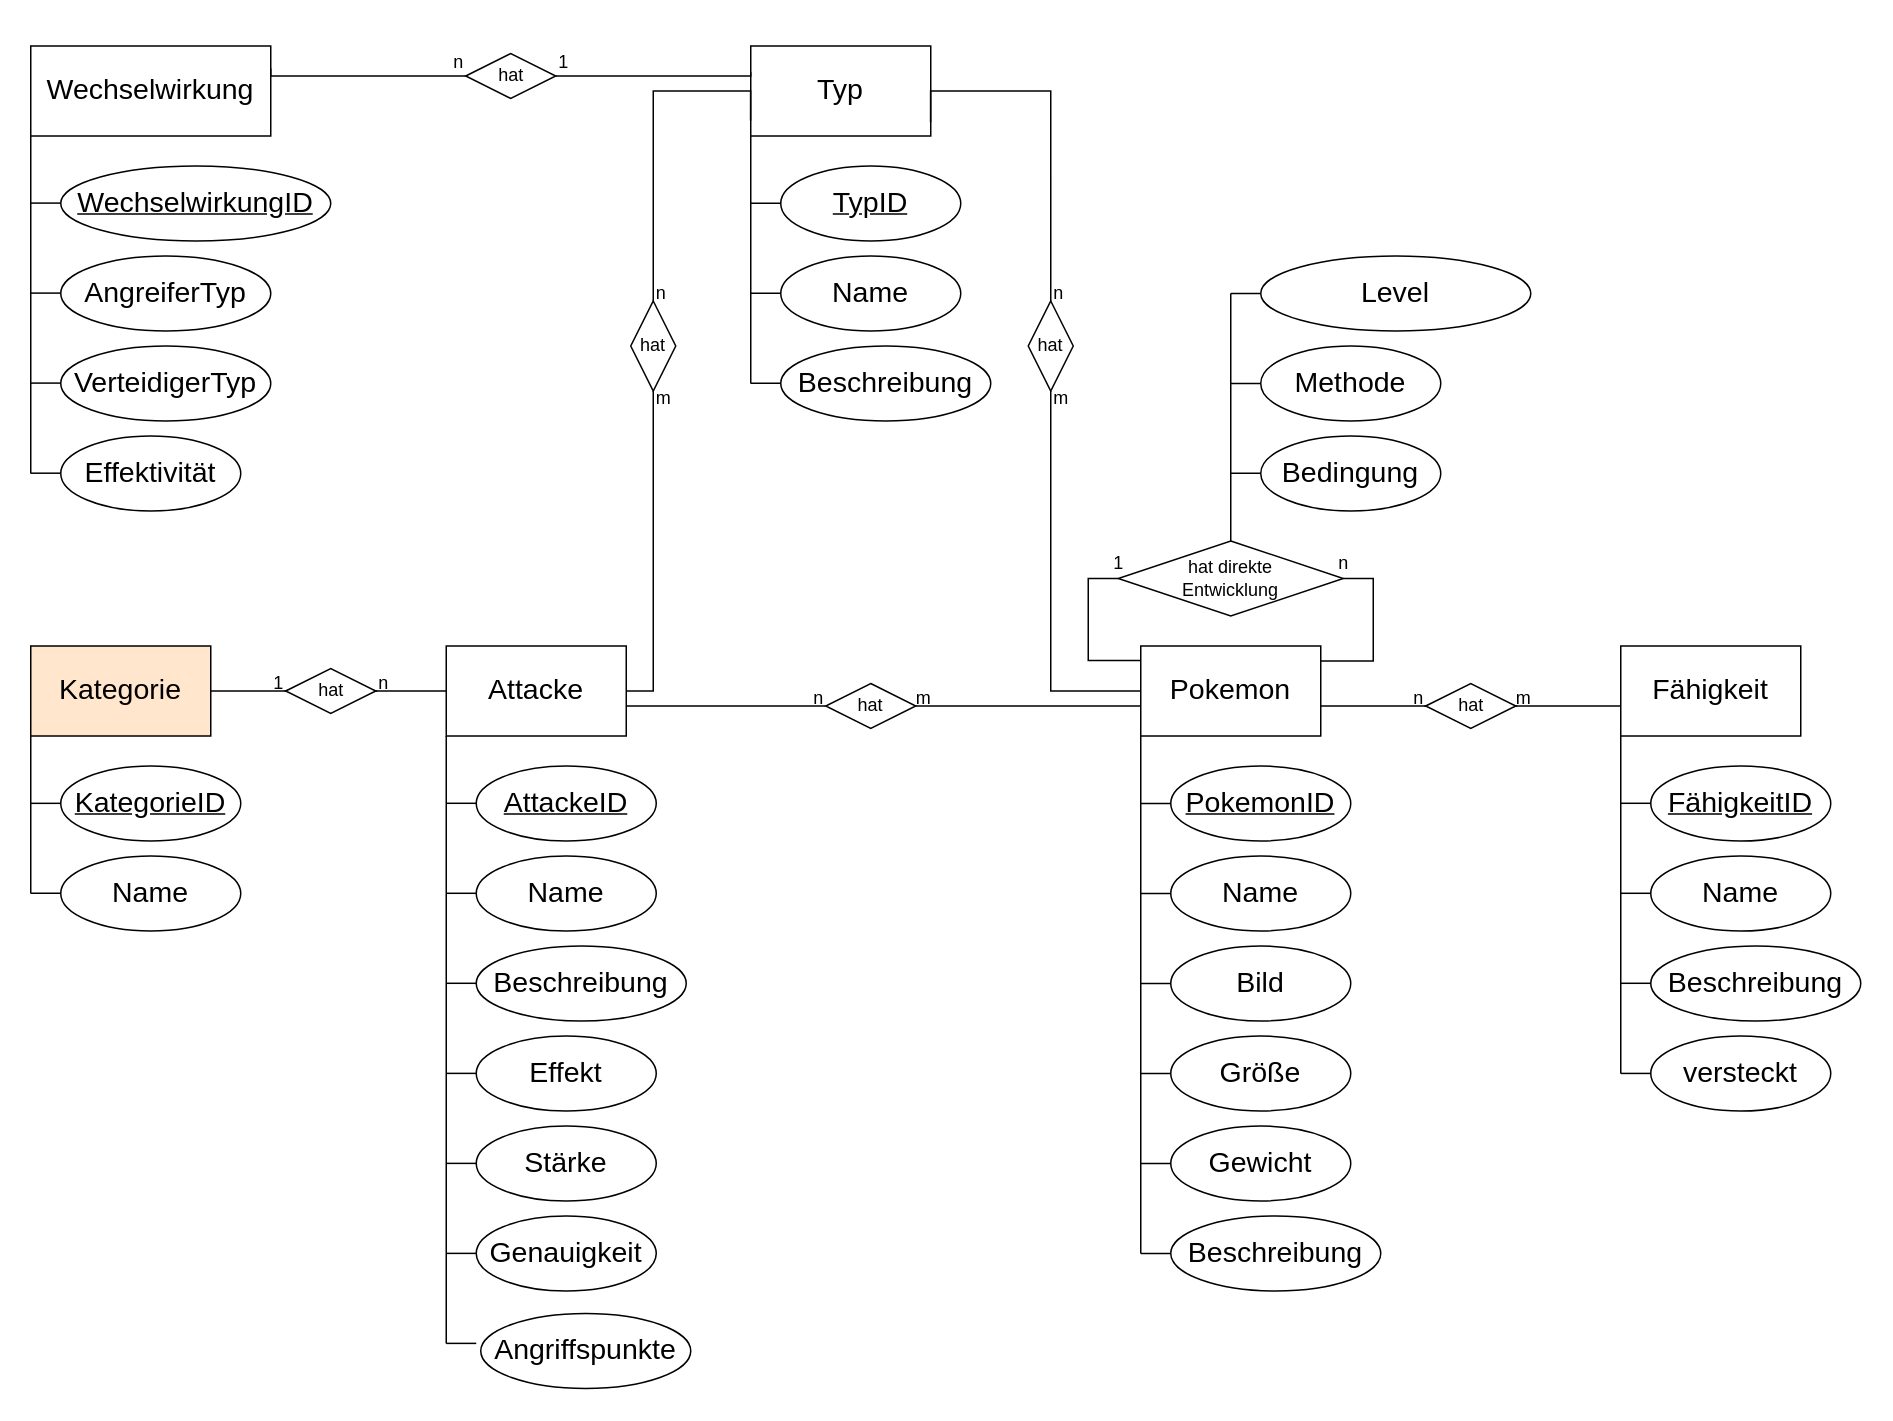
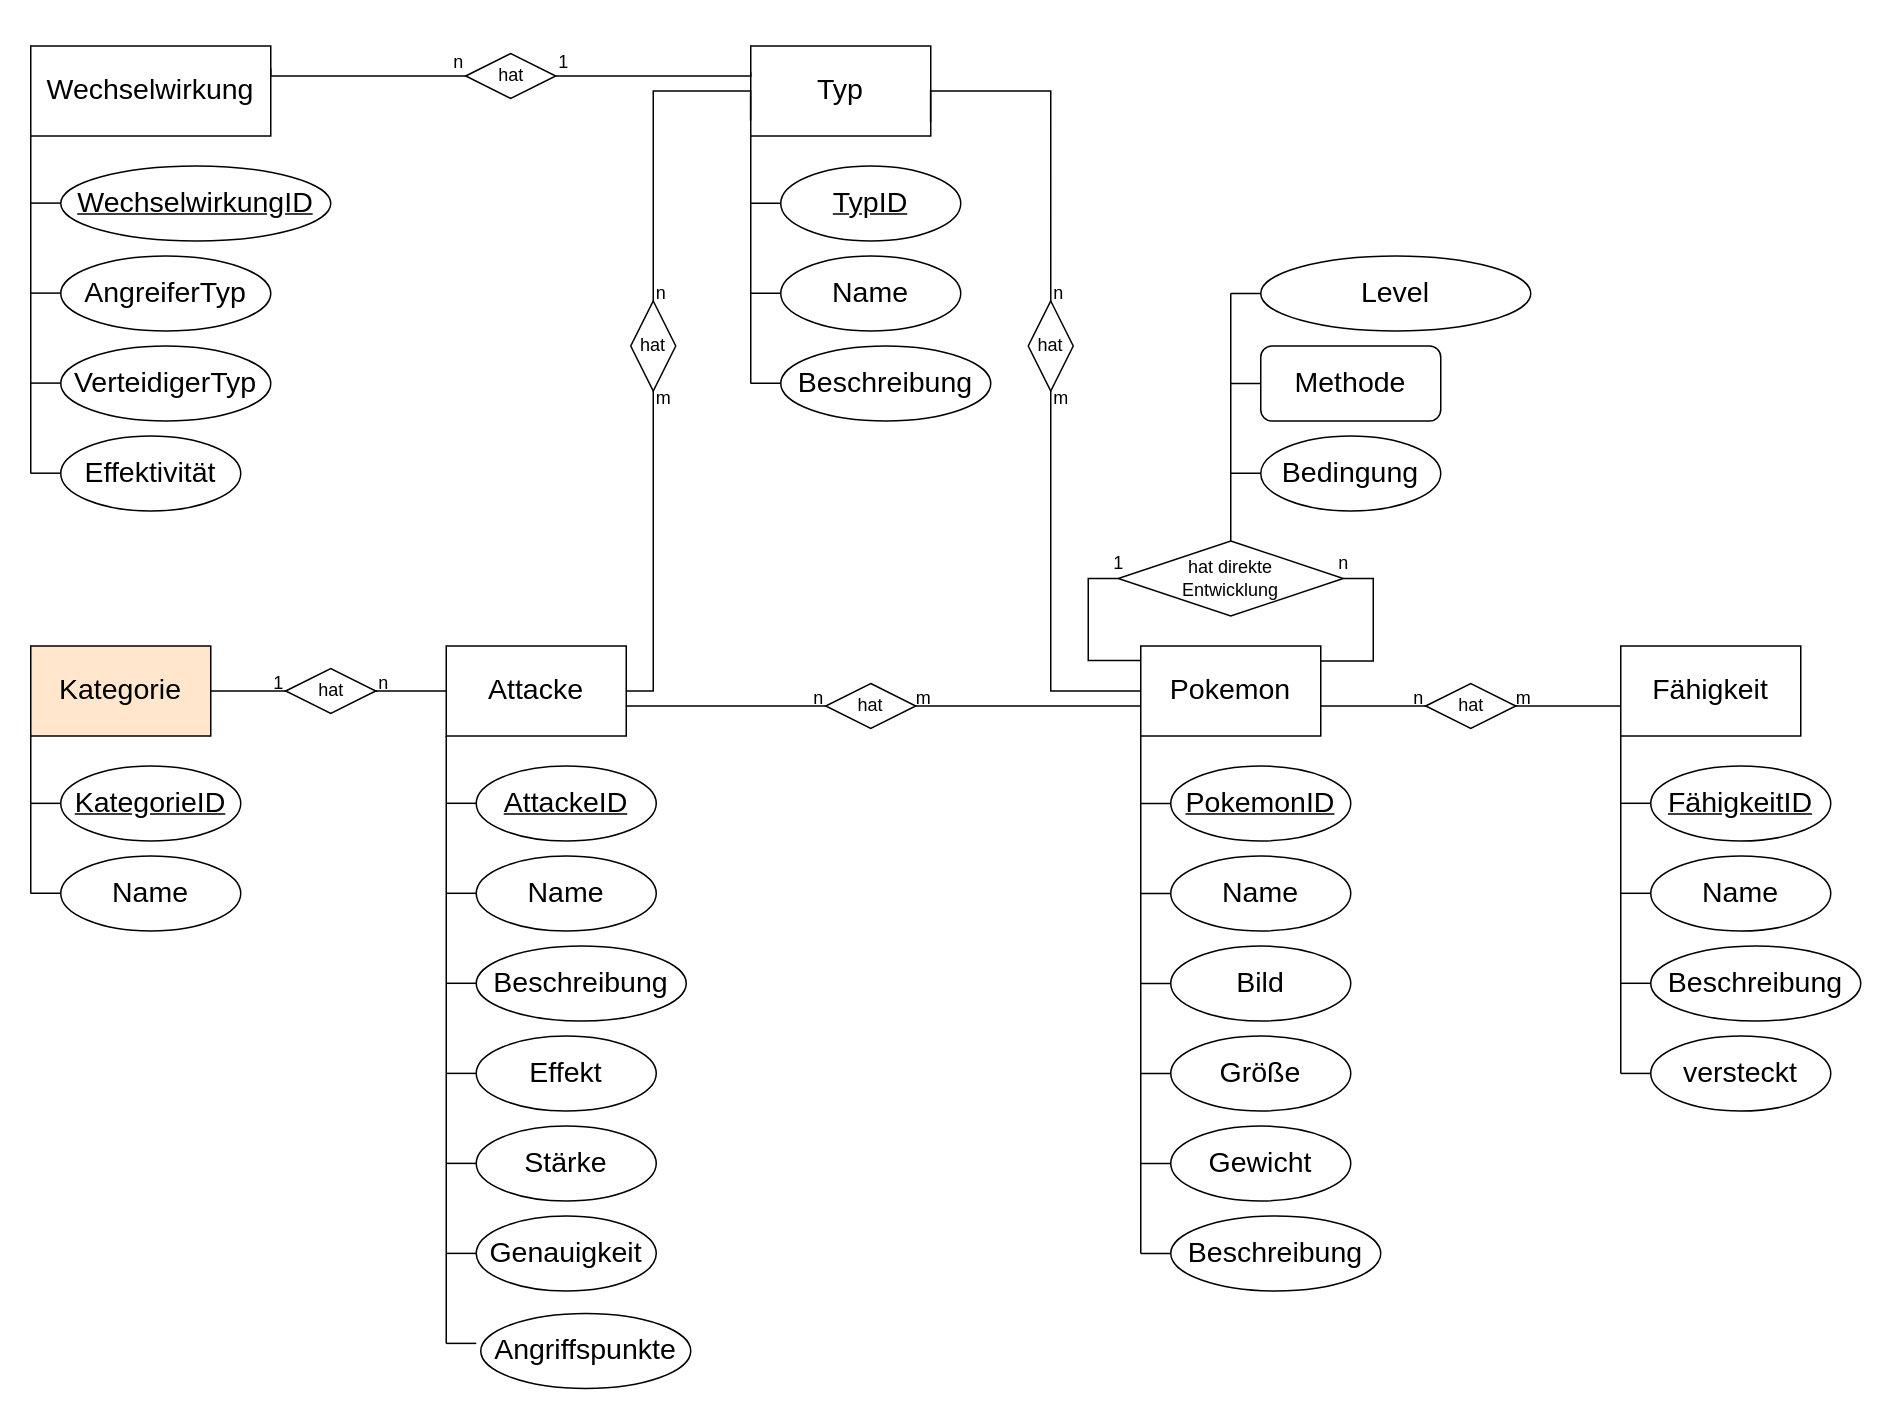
(1351, 383) -> (1351, 383)
